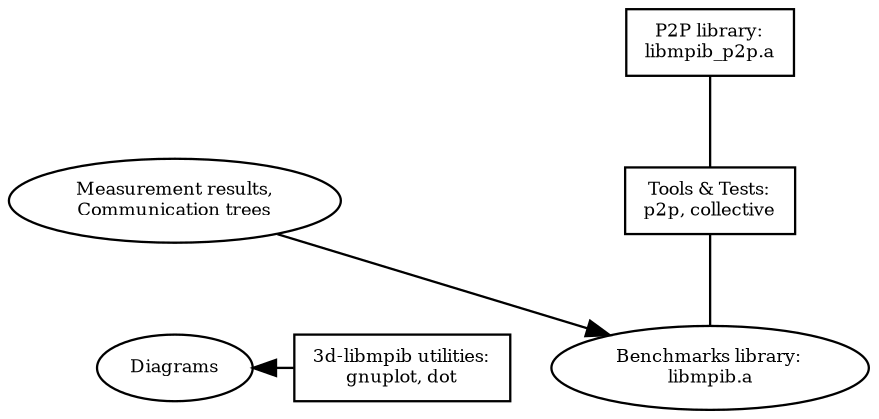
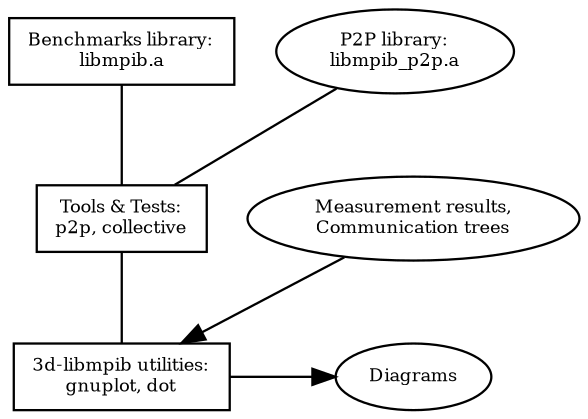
(710, 42) -> (395, 51)
(432, 281) -> (273, 295)
none -> (122, 298)
(710, 368) -> (122, 51)
